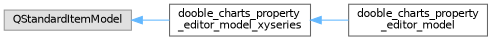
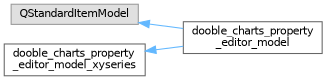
(156, 20) -> (166, 26)
